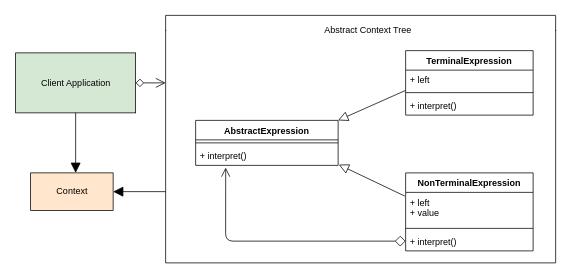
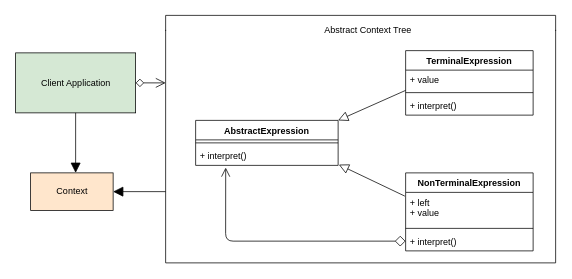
(422, 80) -> (425, 80)
